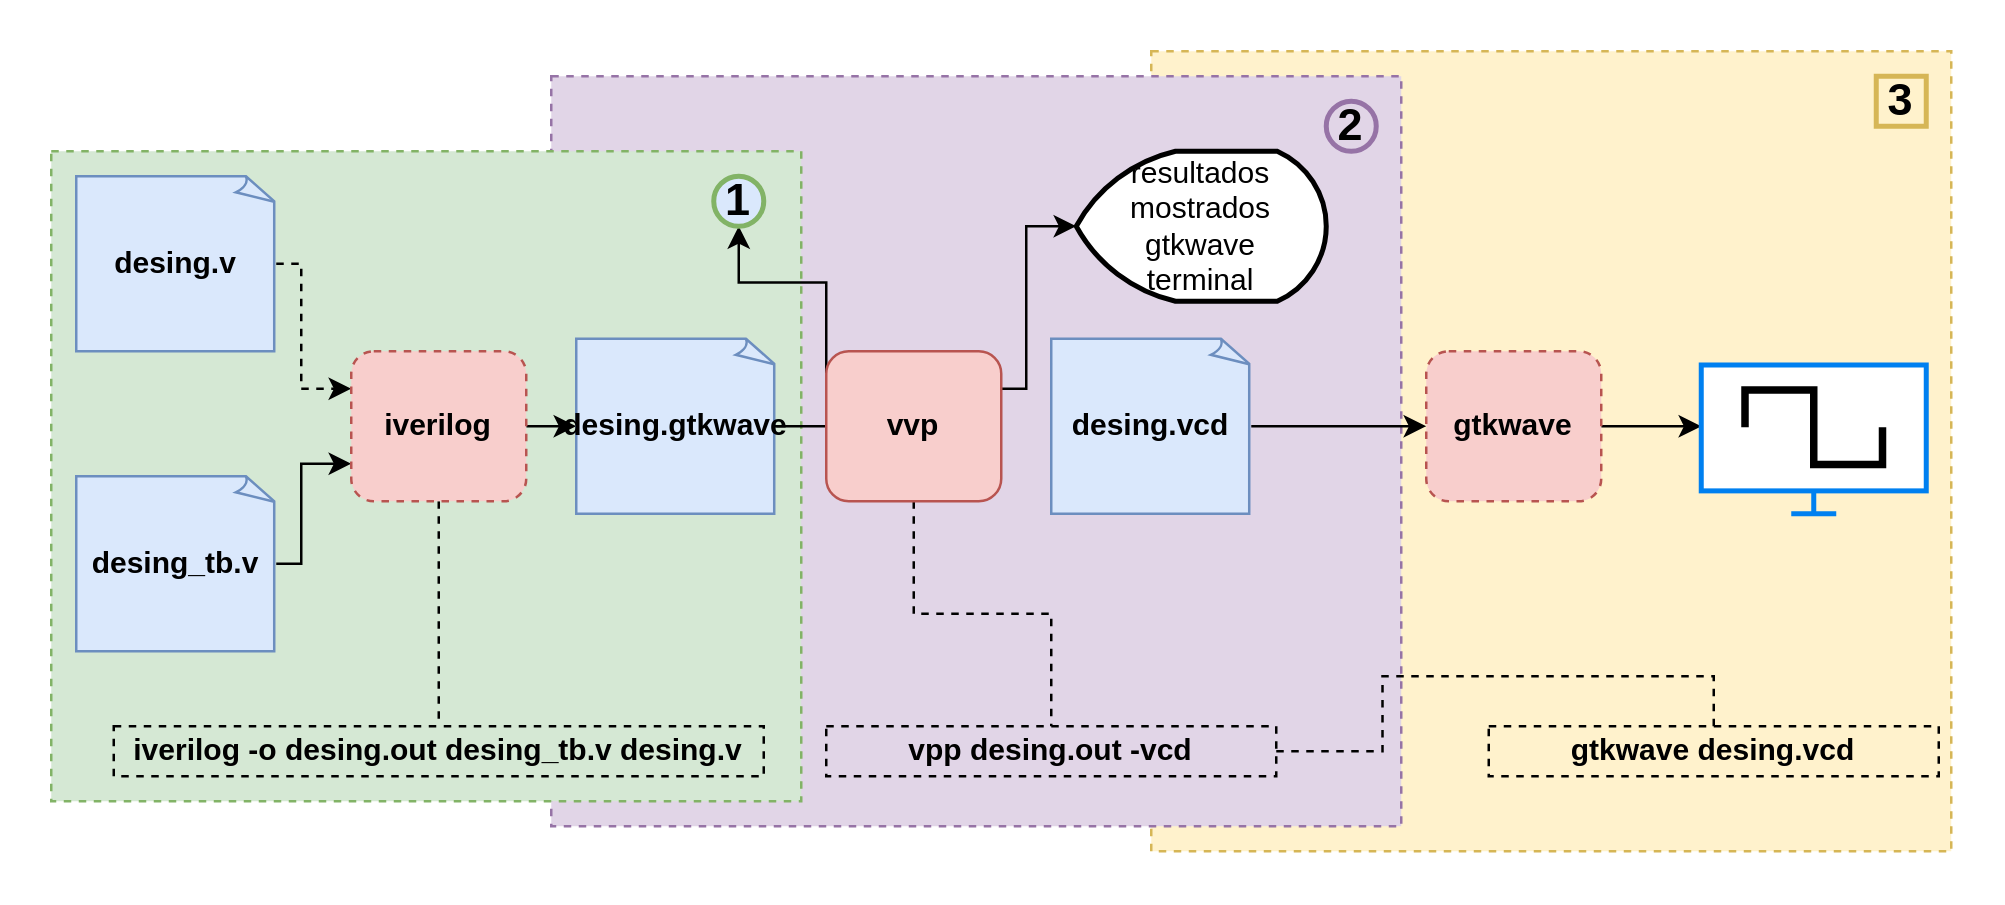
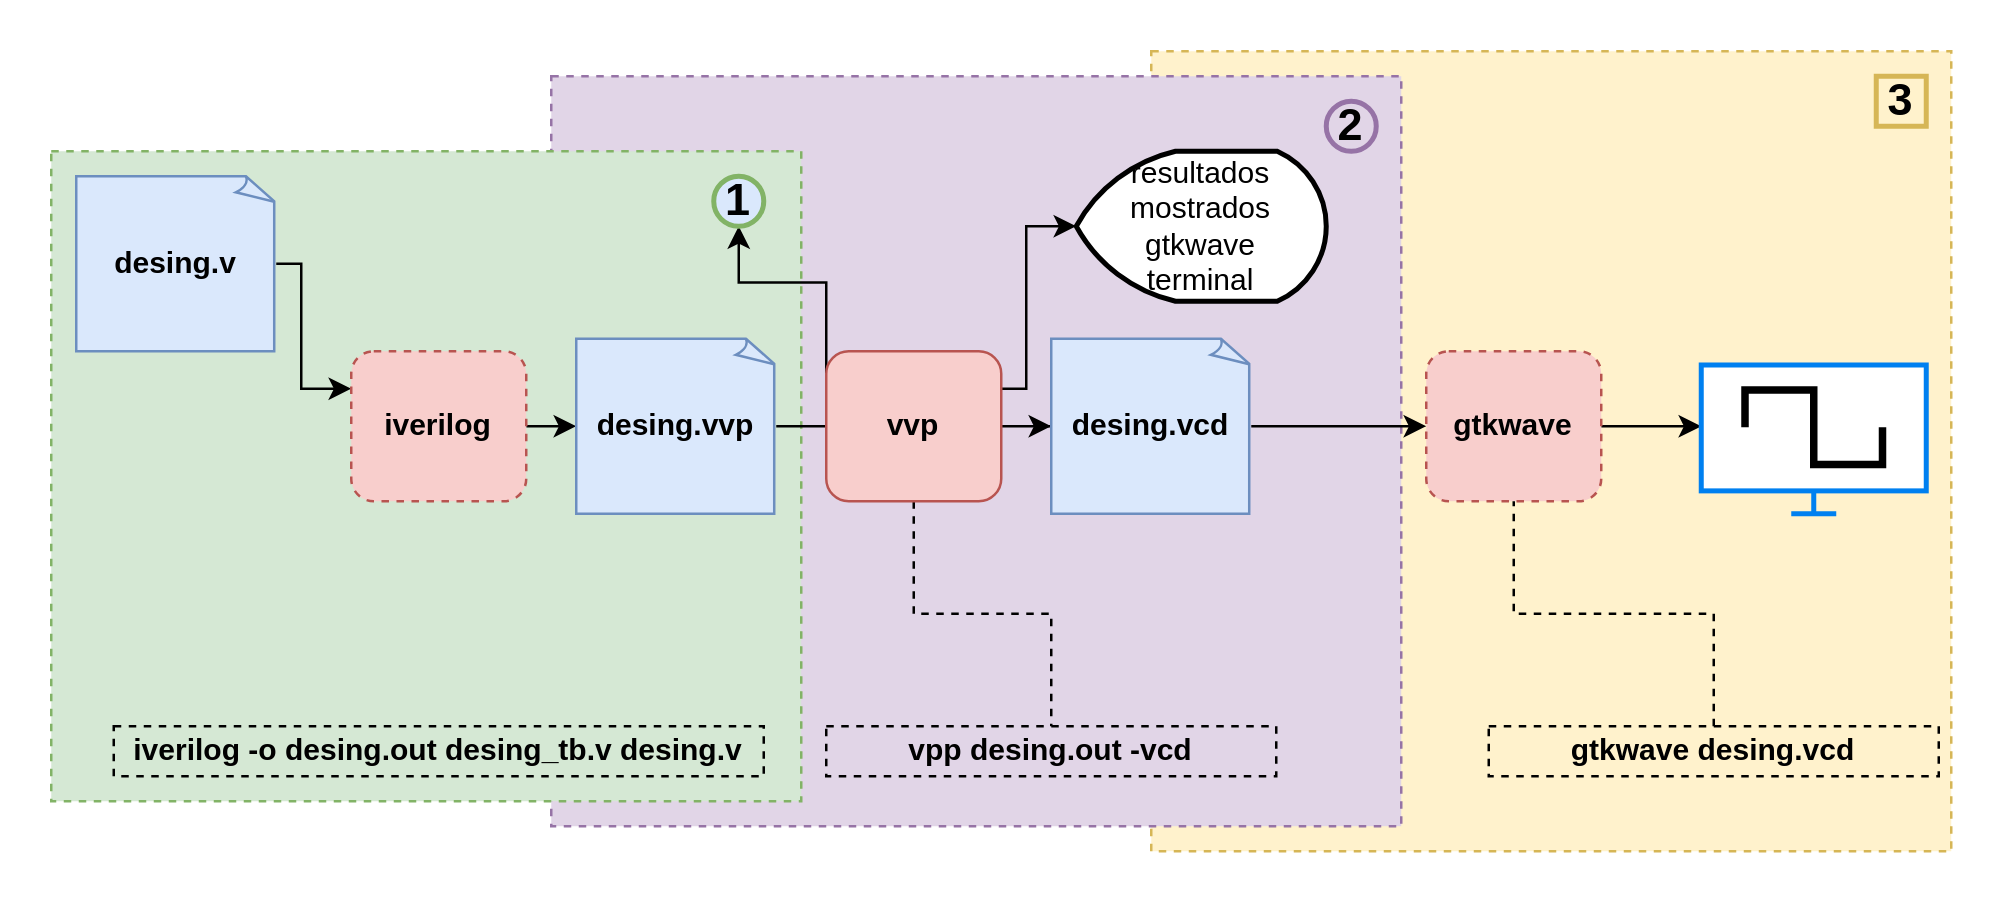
(301, 330) -> (301, 330)
(676, 426) -> (676, 426)
none -> (1034, 426)
(301, 510) -> none
(176, 564) -> none
(439, 610) -> none
(1458, 676) -> (1587, 614)
